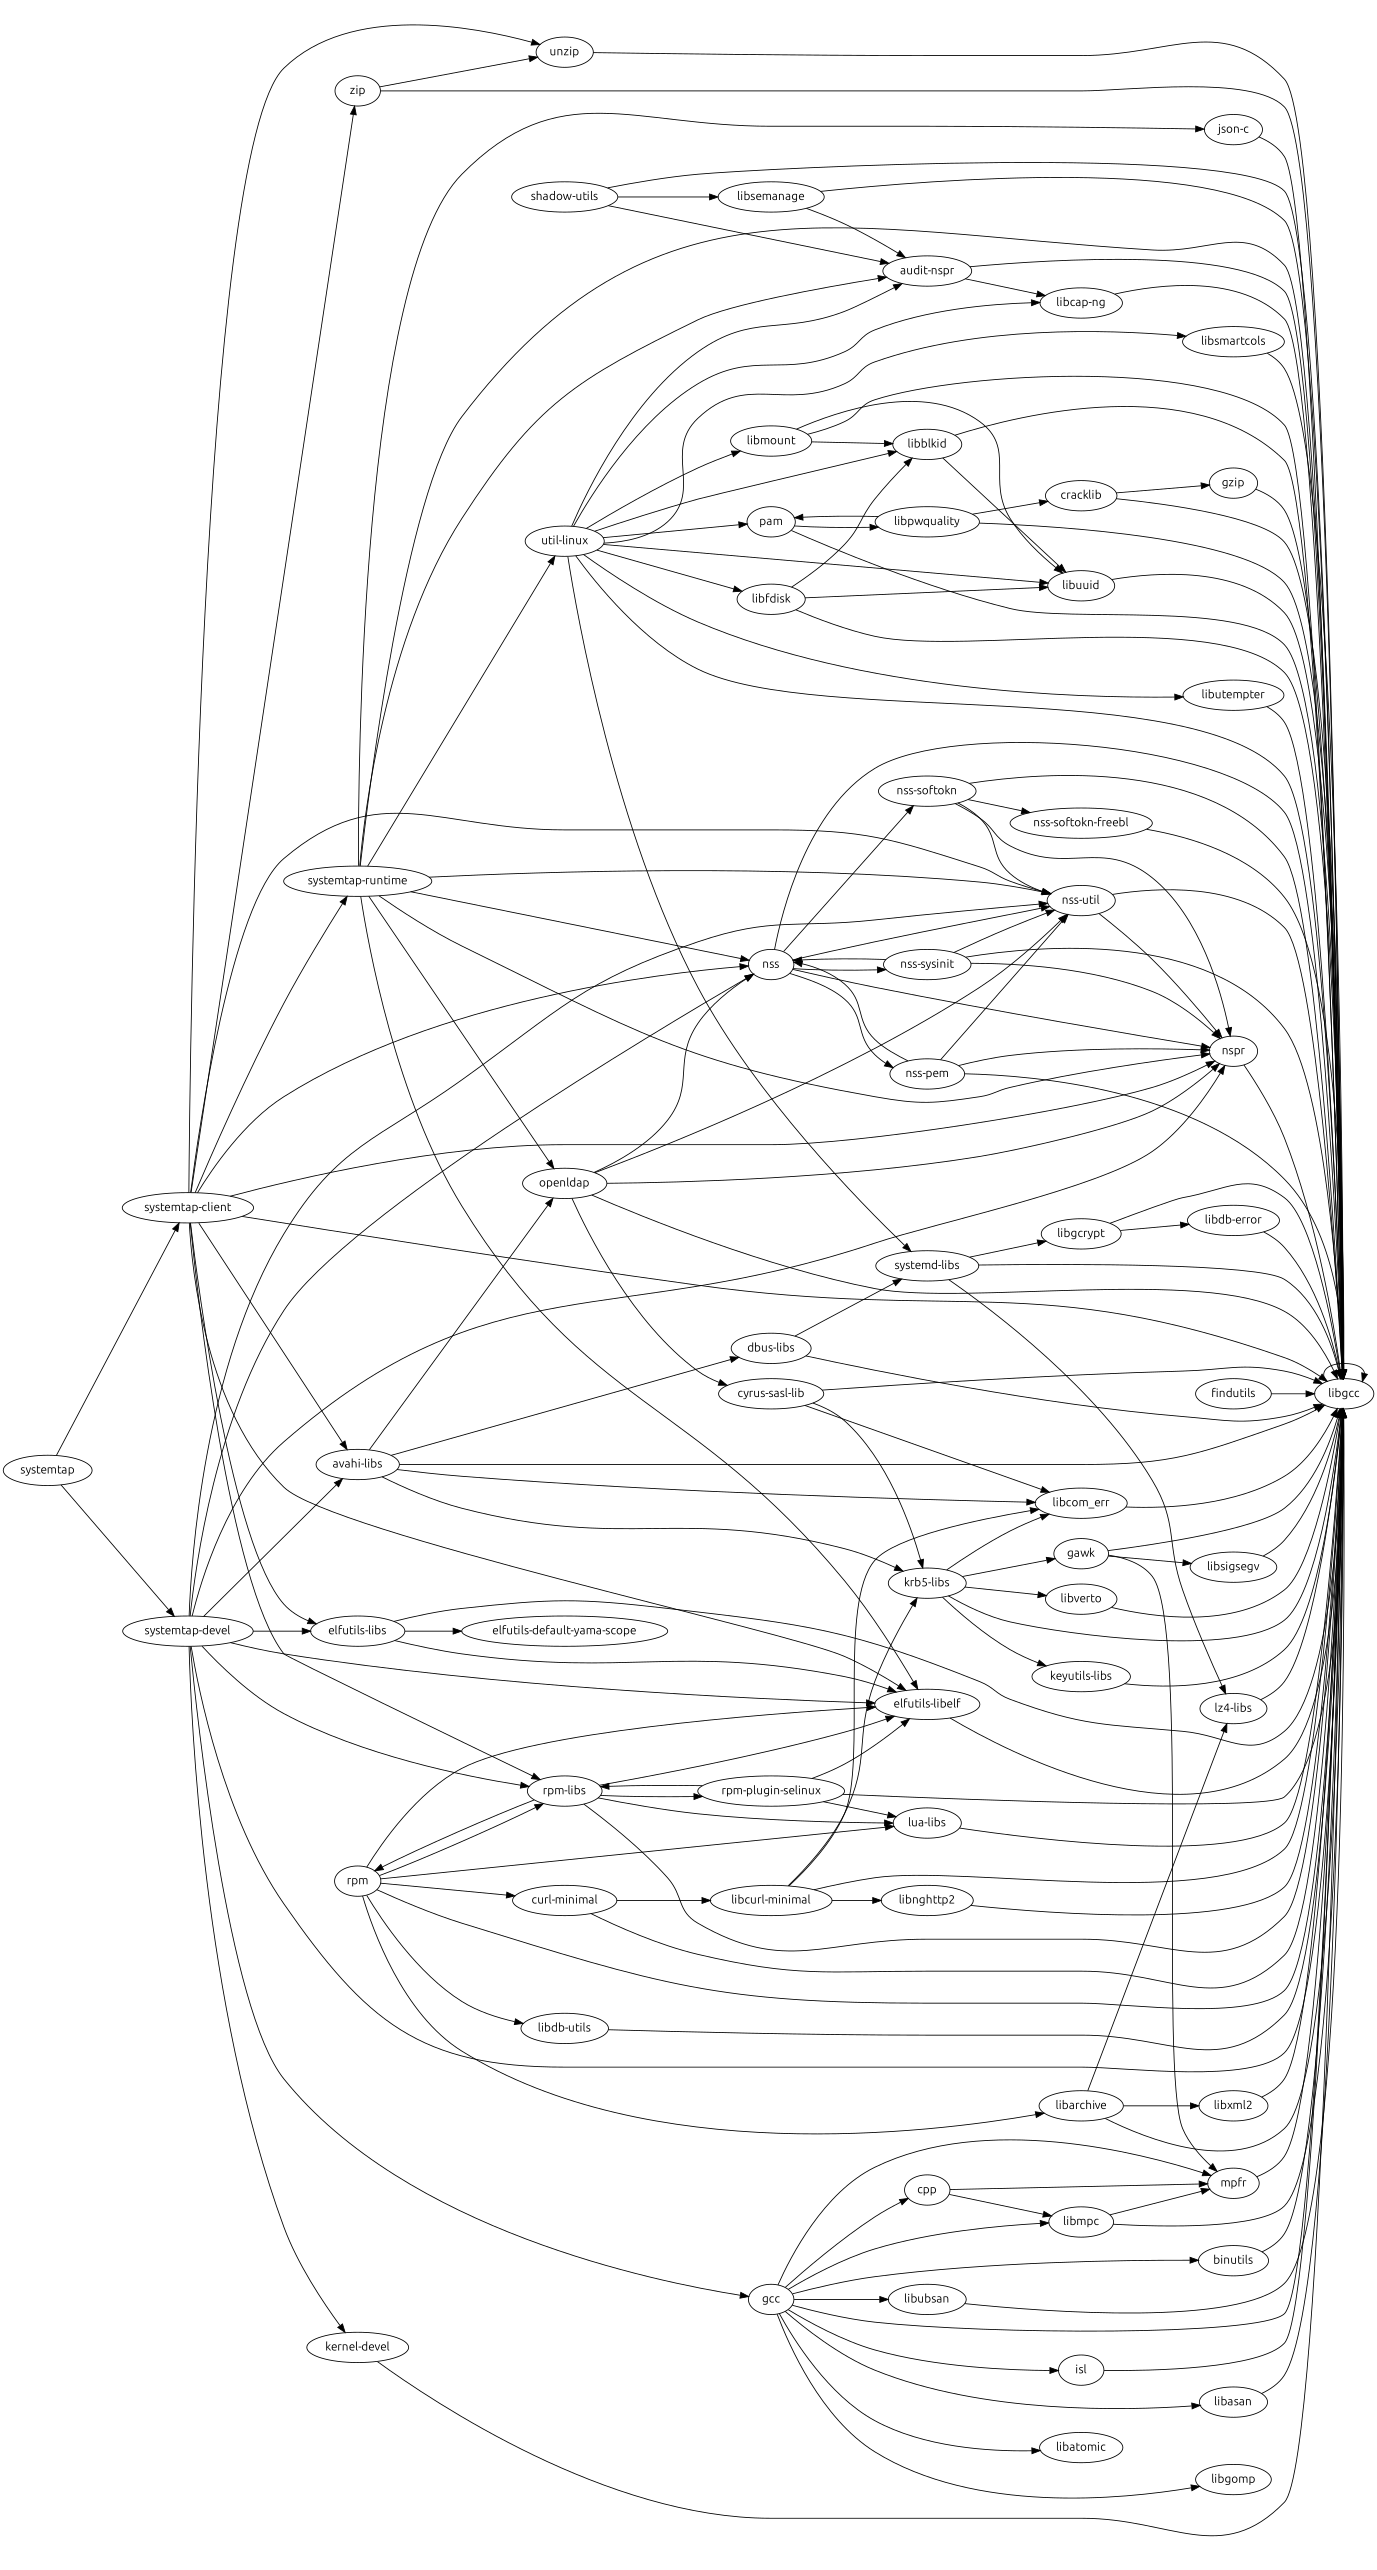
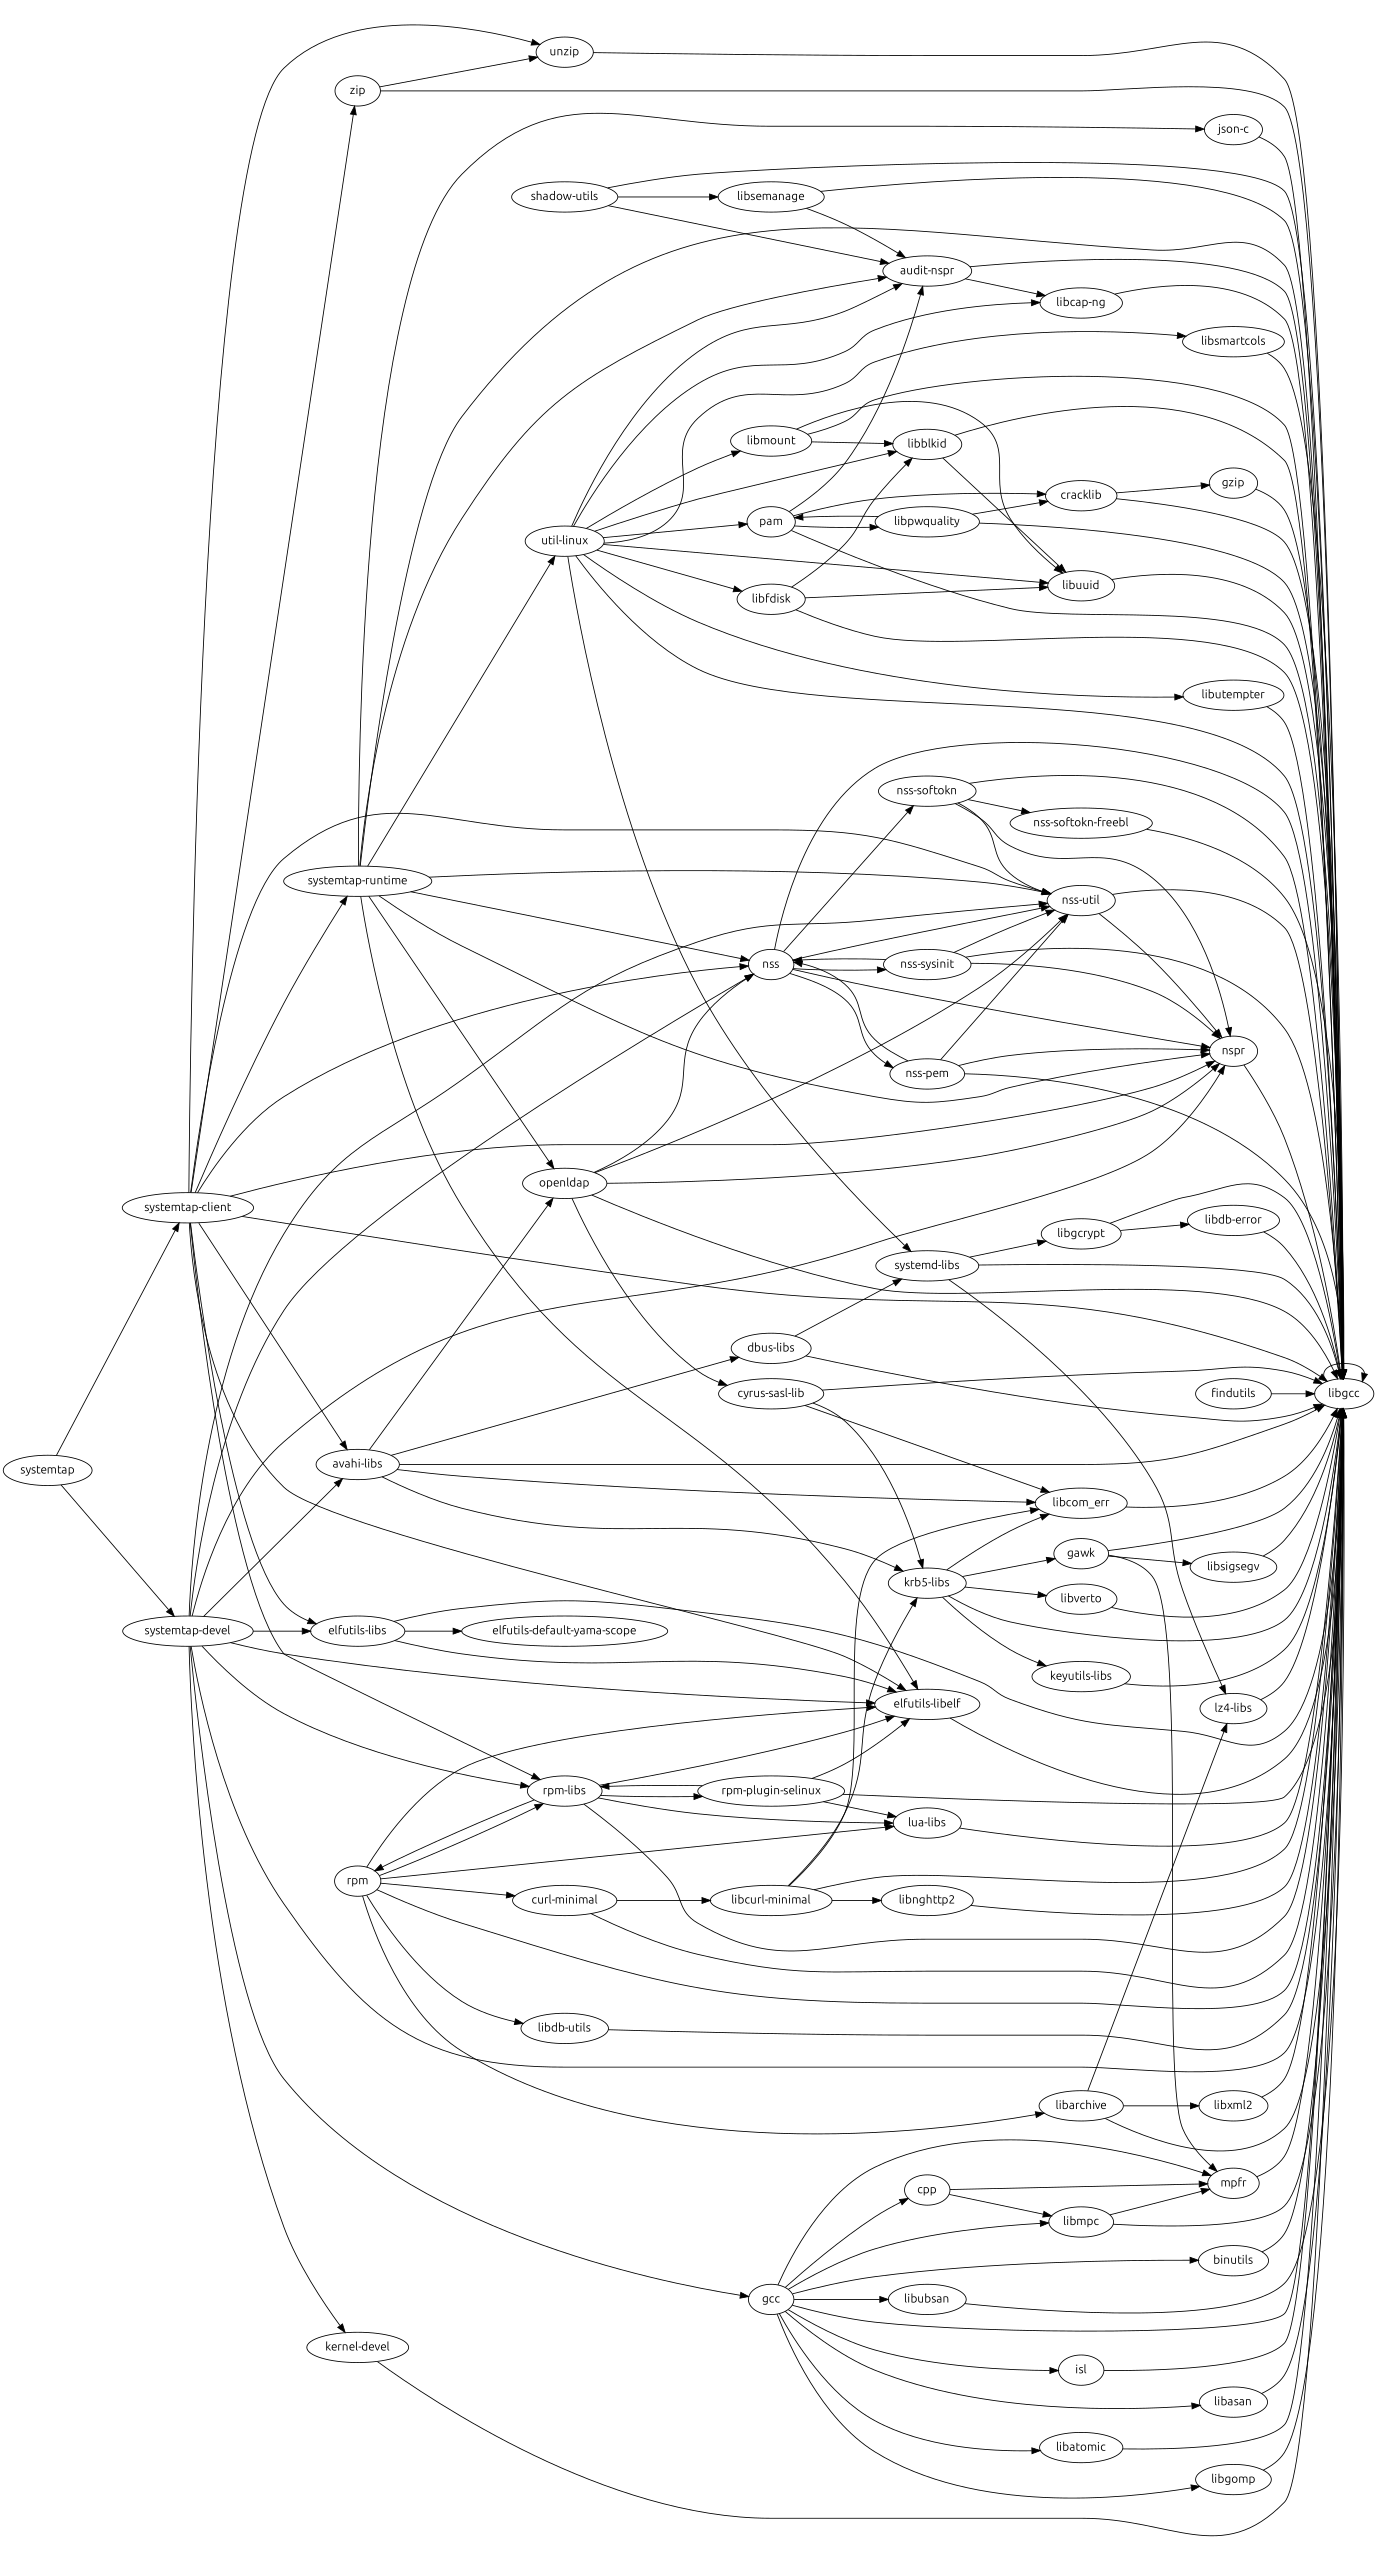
none -> (874, 416)
none -> (914, 496)
none -> (1324, 2005)
none -> (1329, 2111)
